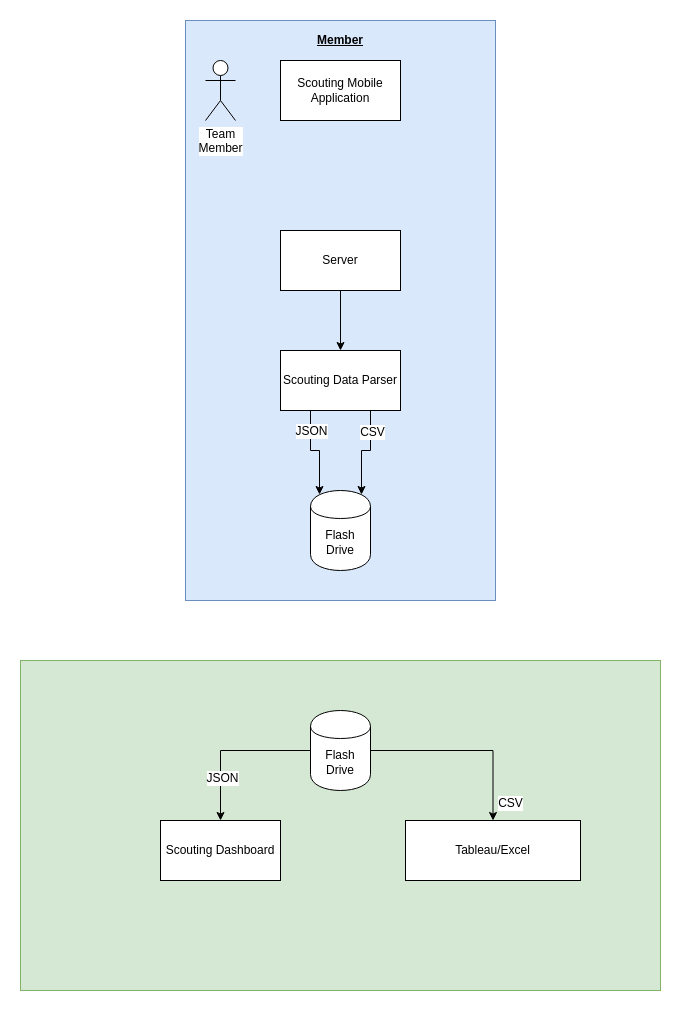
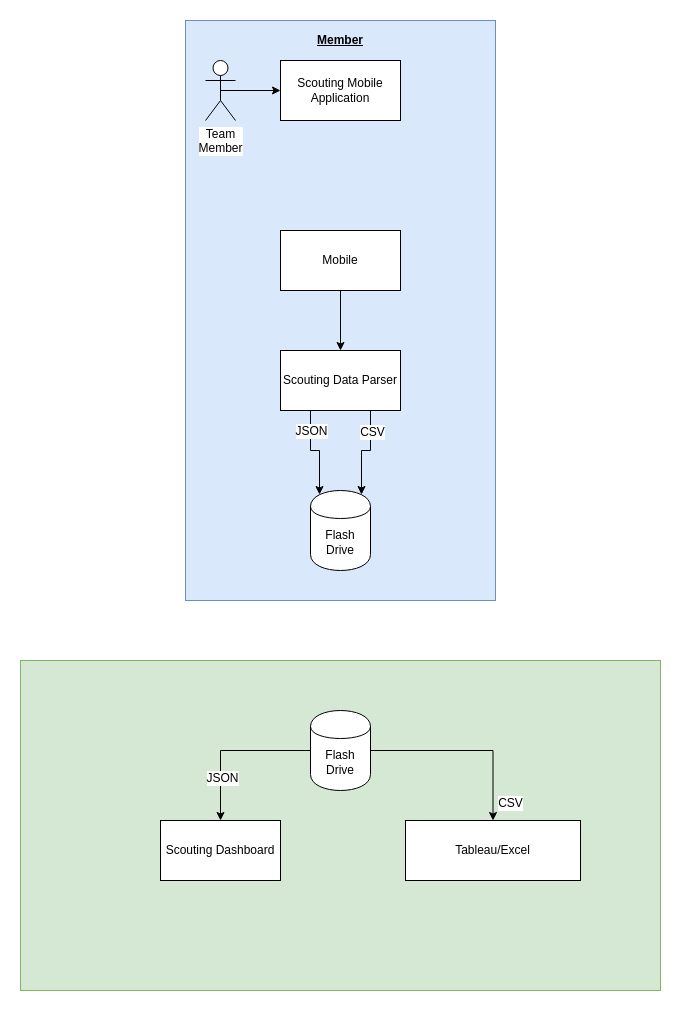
none -> (248, 91)
(341, 261) -> (341, 261)
